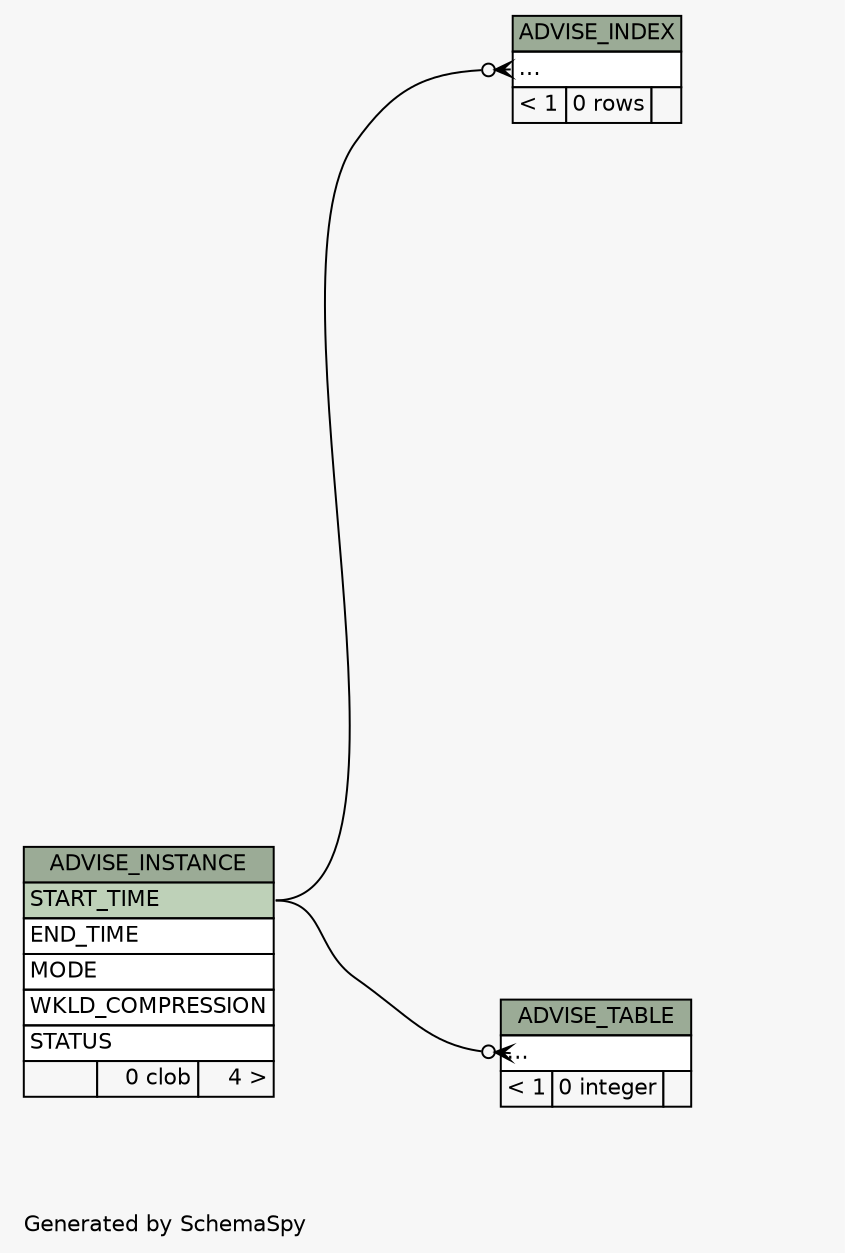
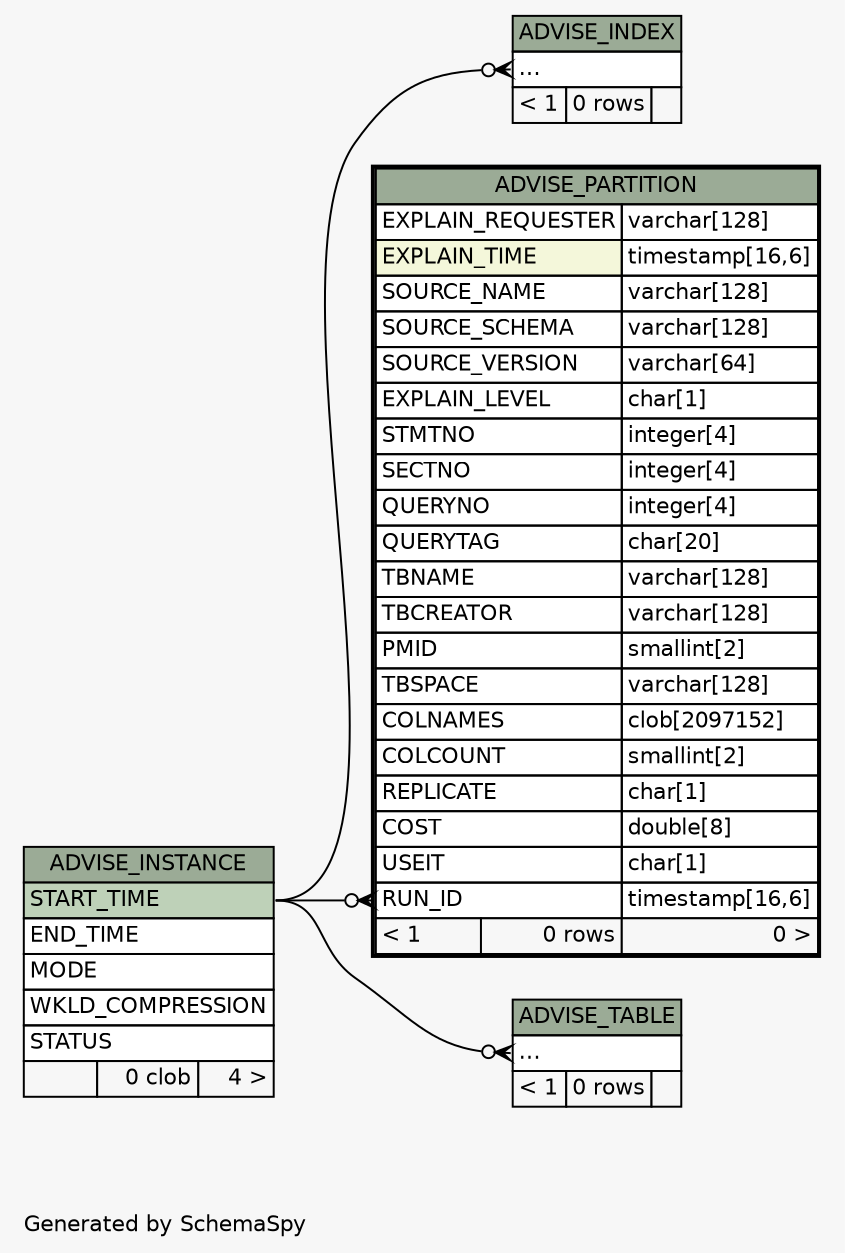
none -> (596, 561)
(608, 1088) -> (609, 1088)
